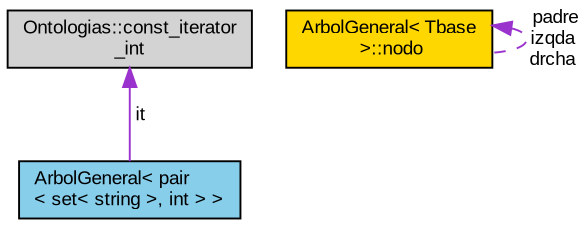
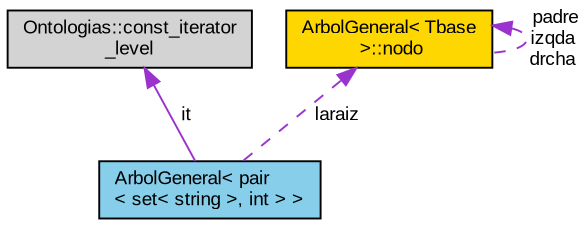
(130, 39) -> (130, 39)
none -> (292, 121)
